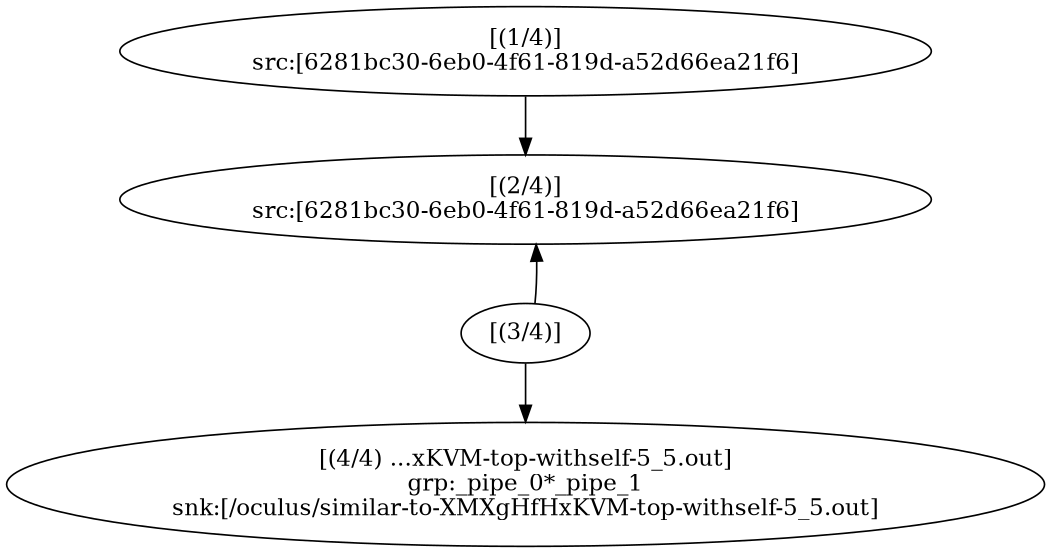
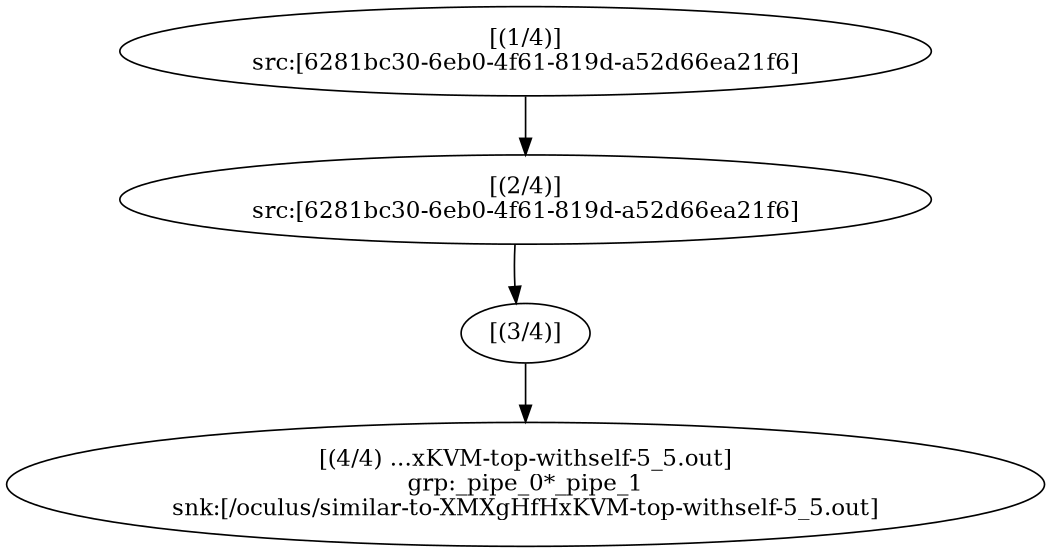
(536, 282) -> (514, 265)
